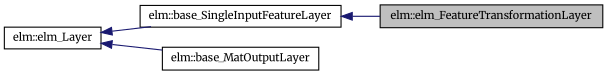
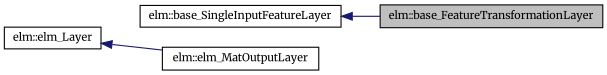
(491, 16) -> (491, 16)
(132, 29) -> none
(241, 59) -> (241, 59)
